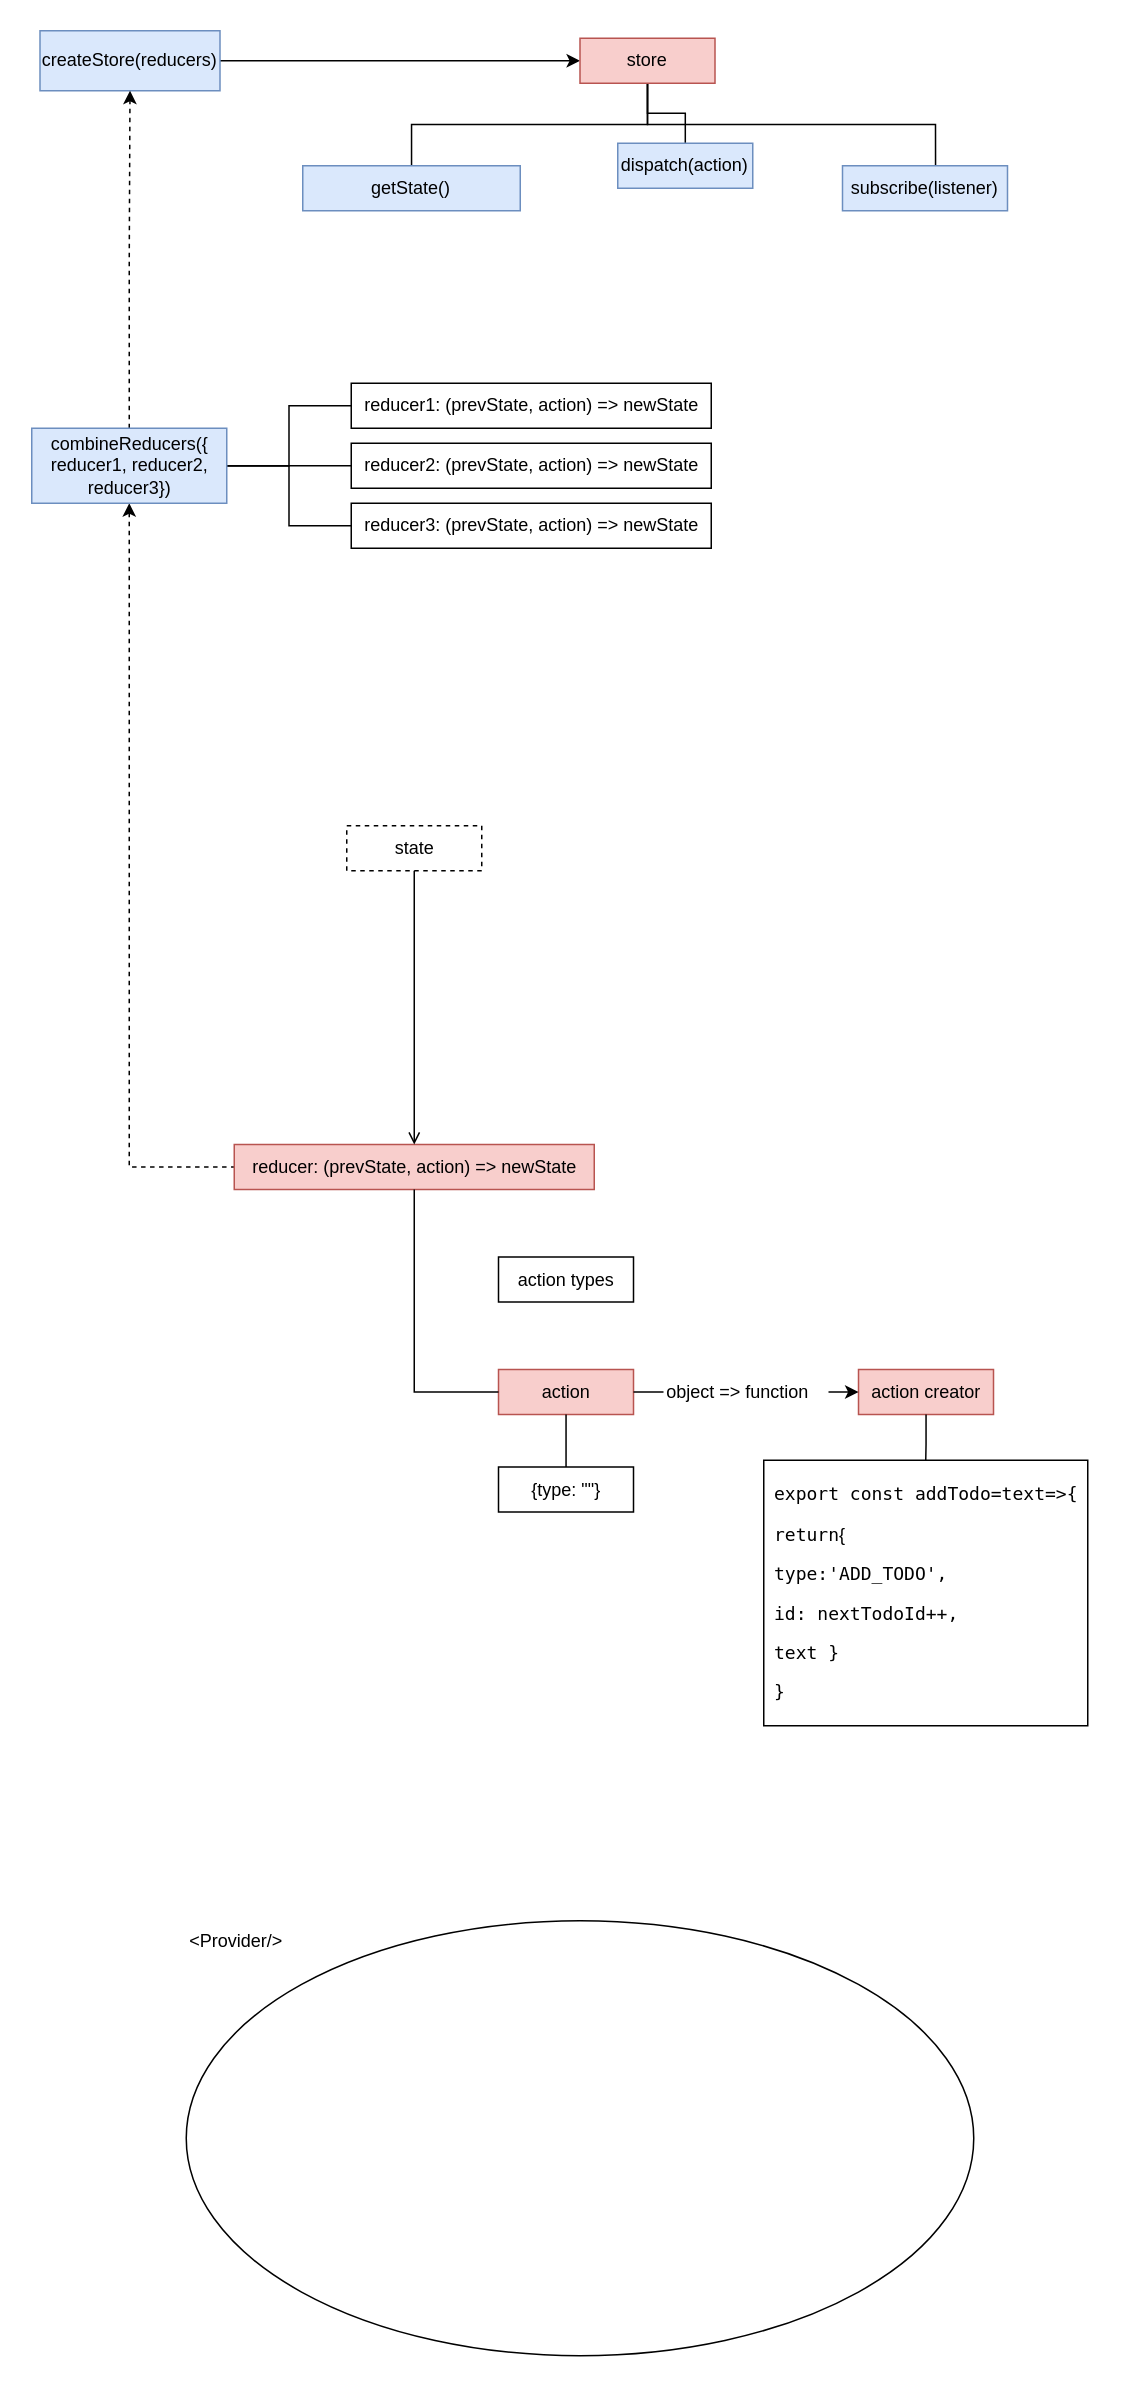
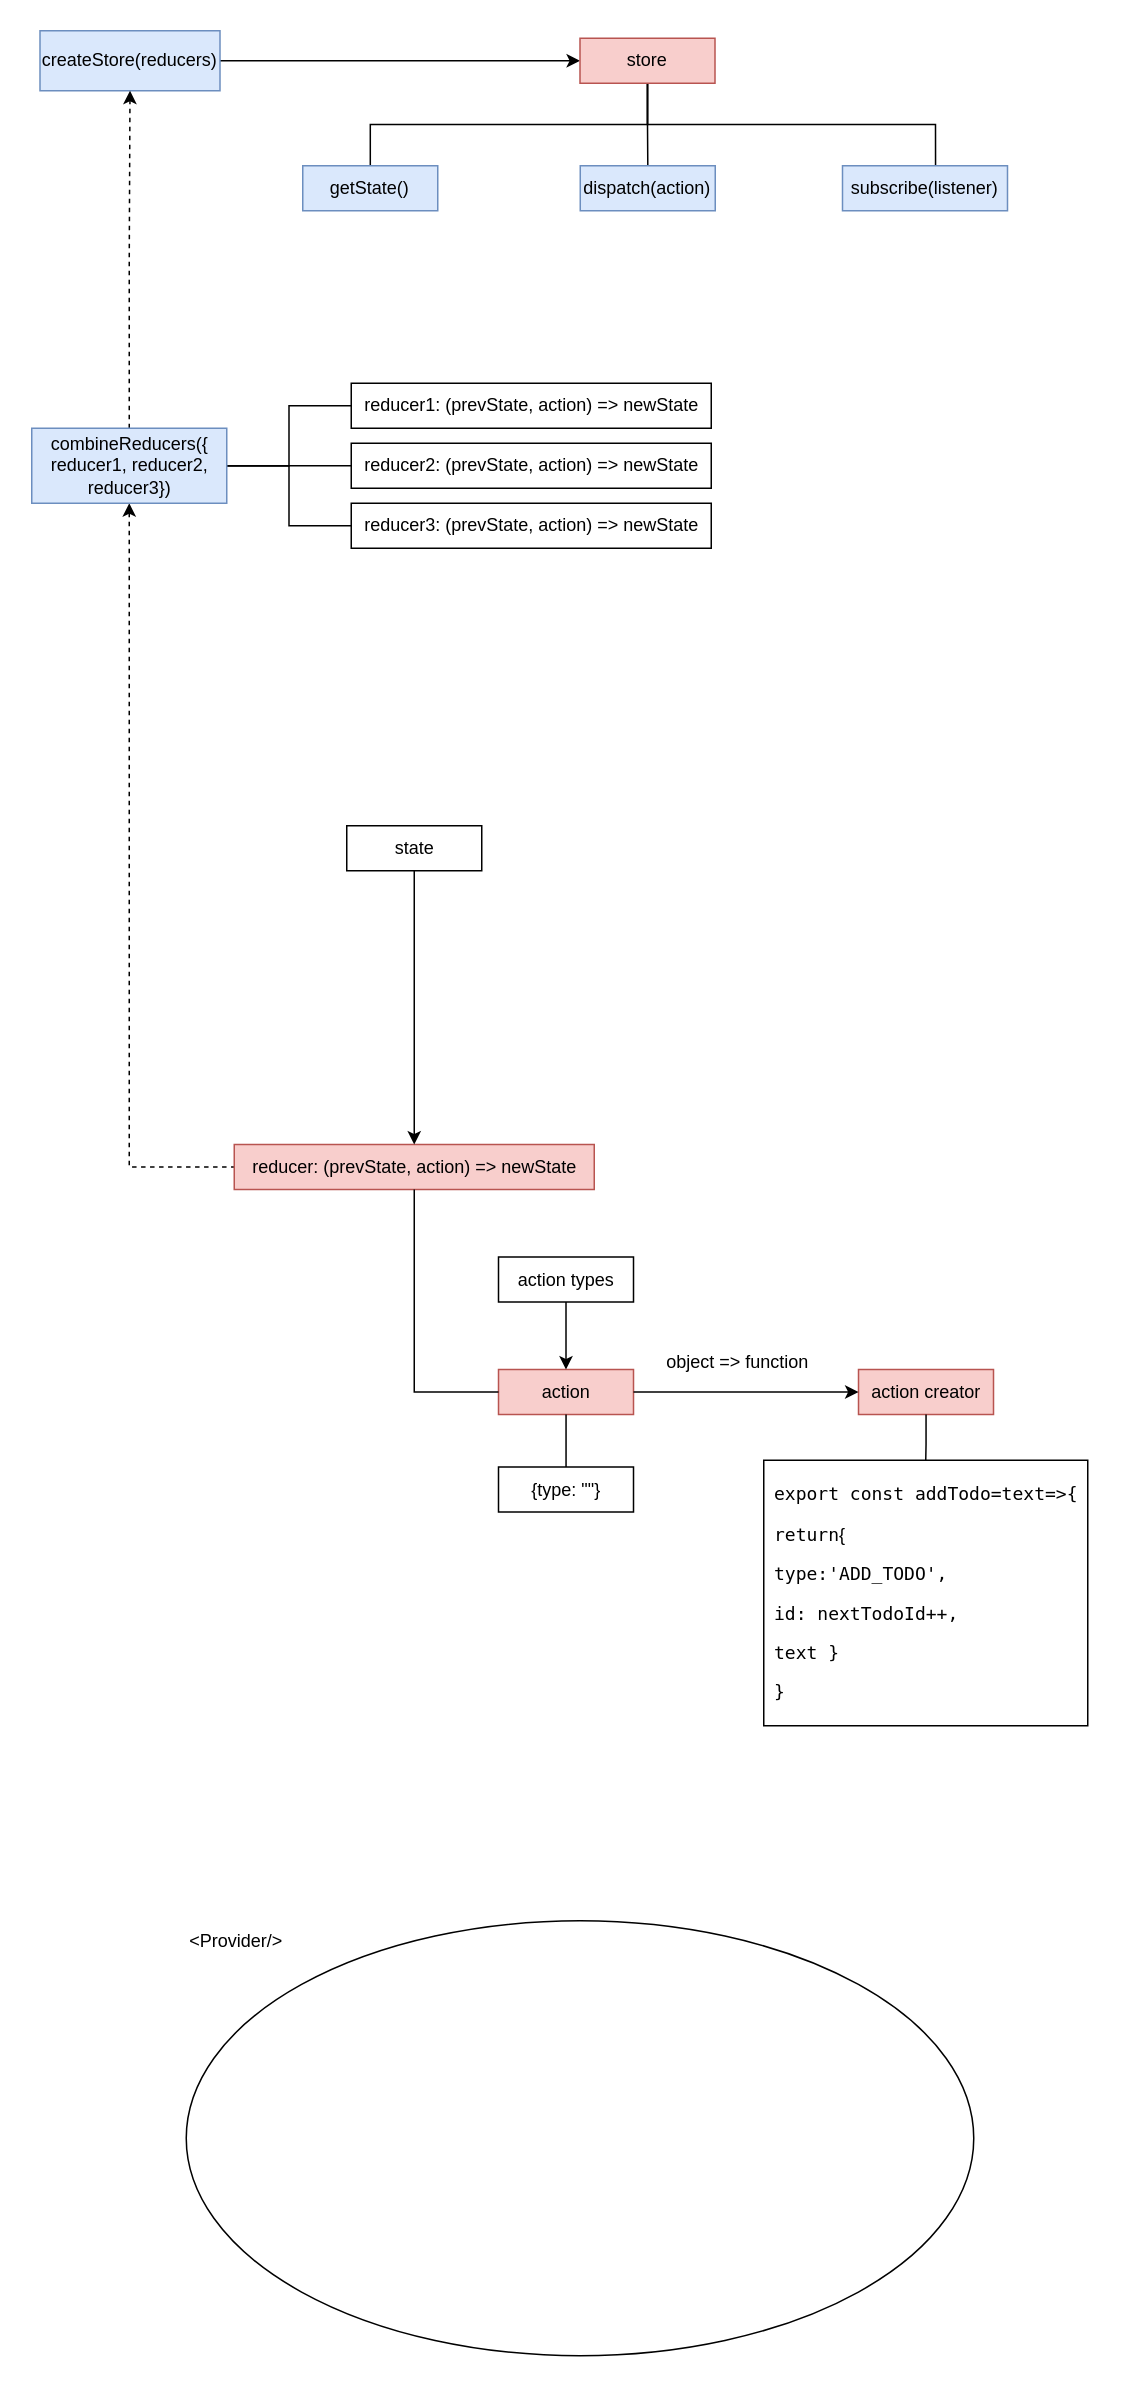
(685, 166) -> (648, 188)
(411, 188) -> (370, 188)
(414, 848) -> (414, 848)
(414, 1135) -> (414, 1133)
none -> (566, 1330)
(746, 1392) -> (746, 1362)
